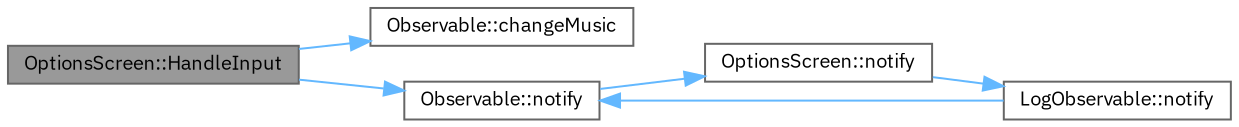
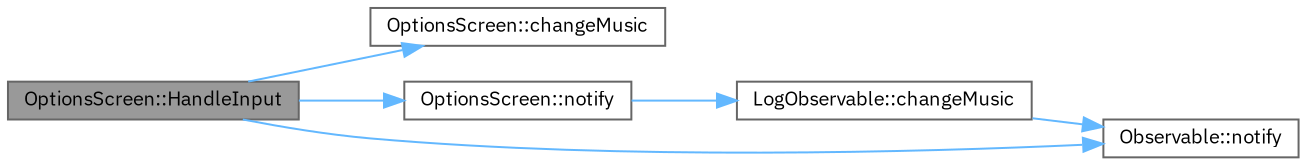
(502, 27) -> (518, 27)
(642, 84) -> (341, 101)
(1117, 101) -> (884, 101)
